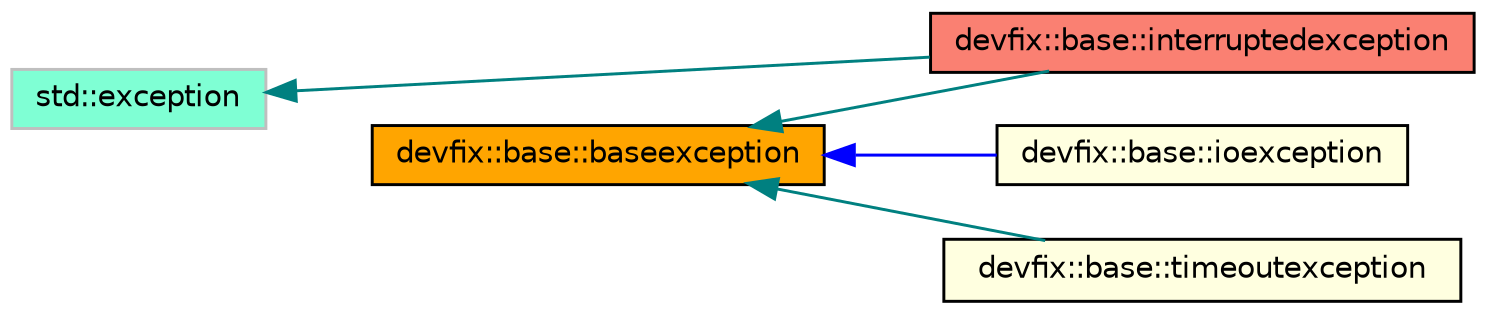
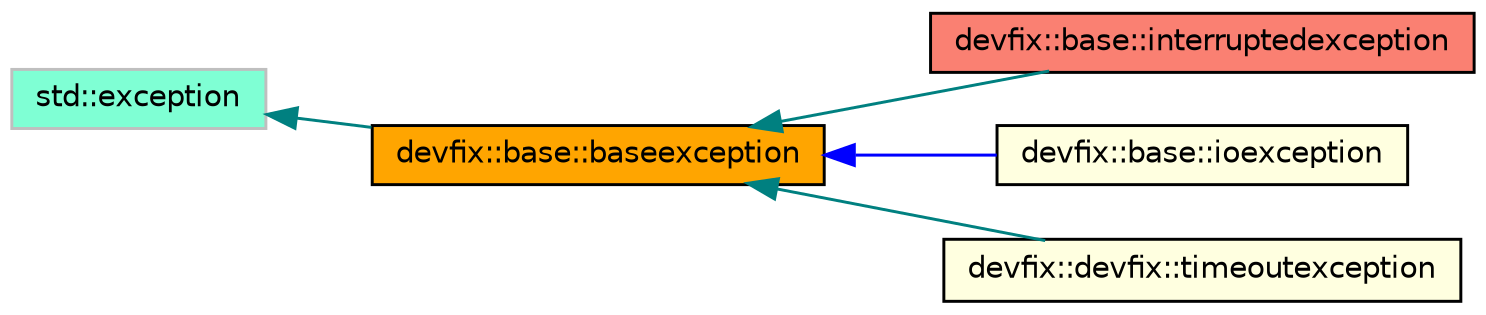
(613, 74) -> (334, 123)
(1202, 270) -> (1202, 270)
